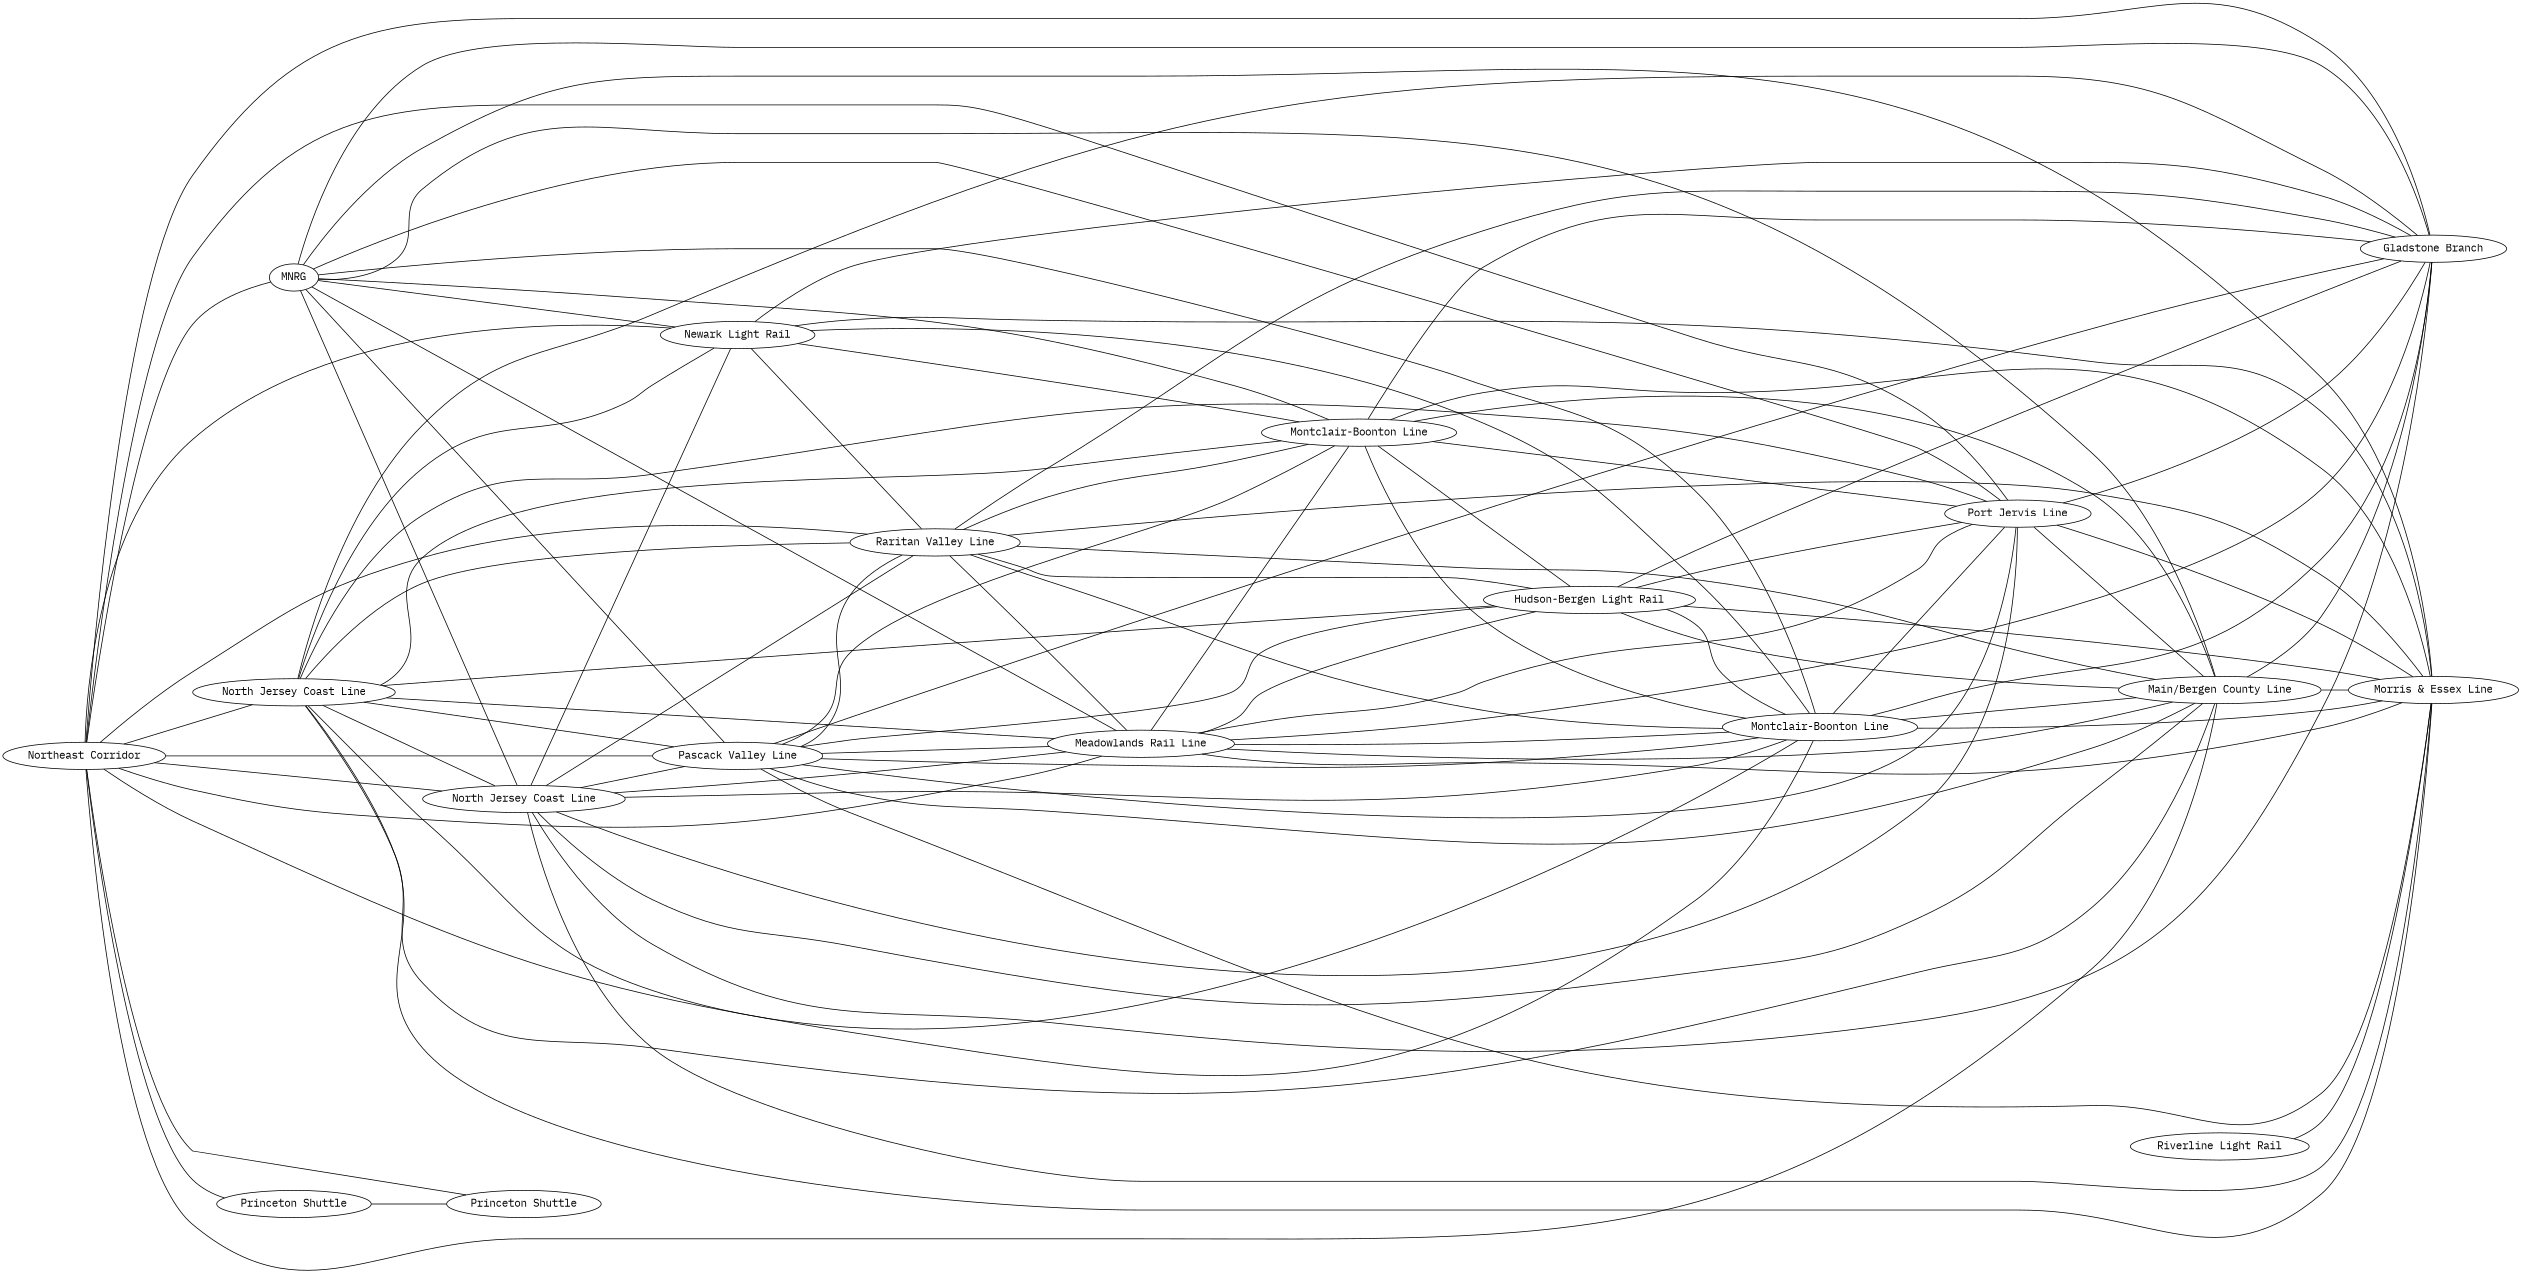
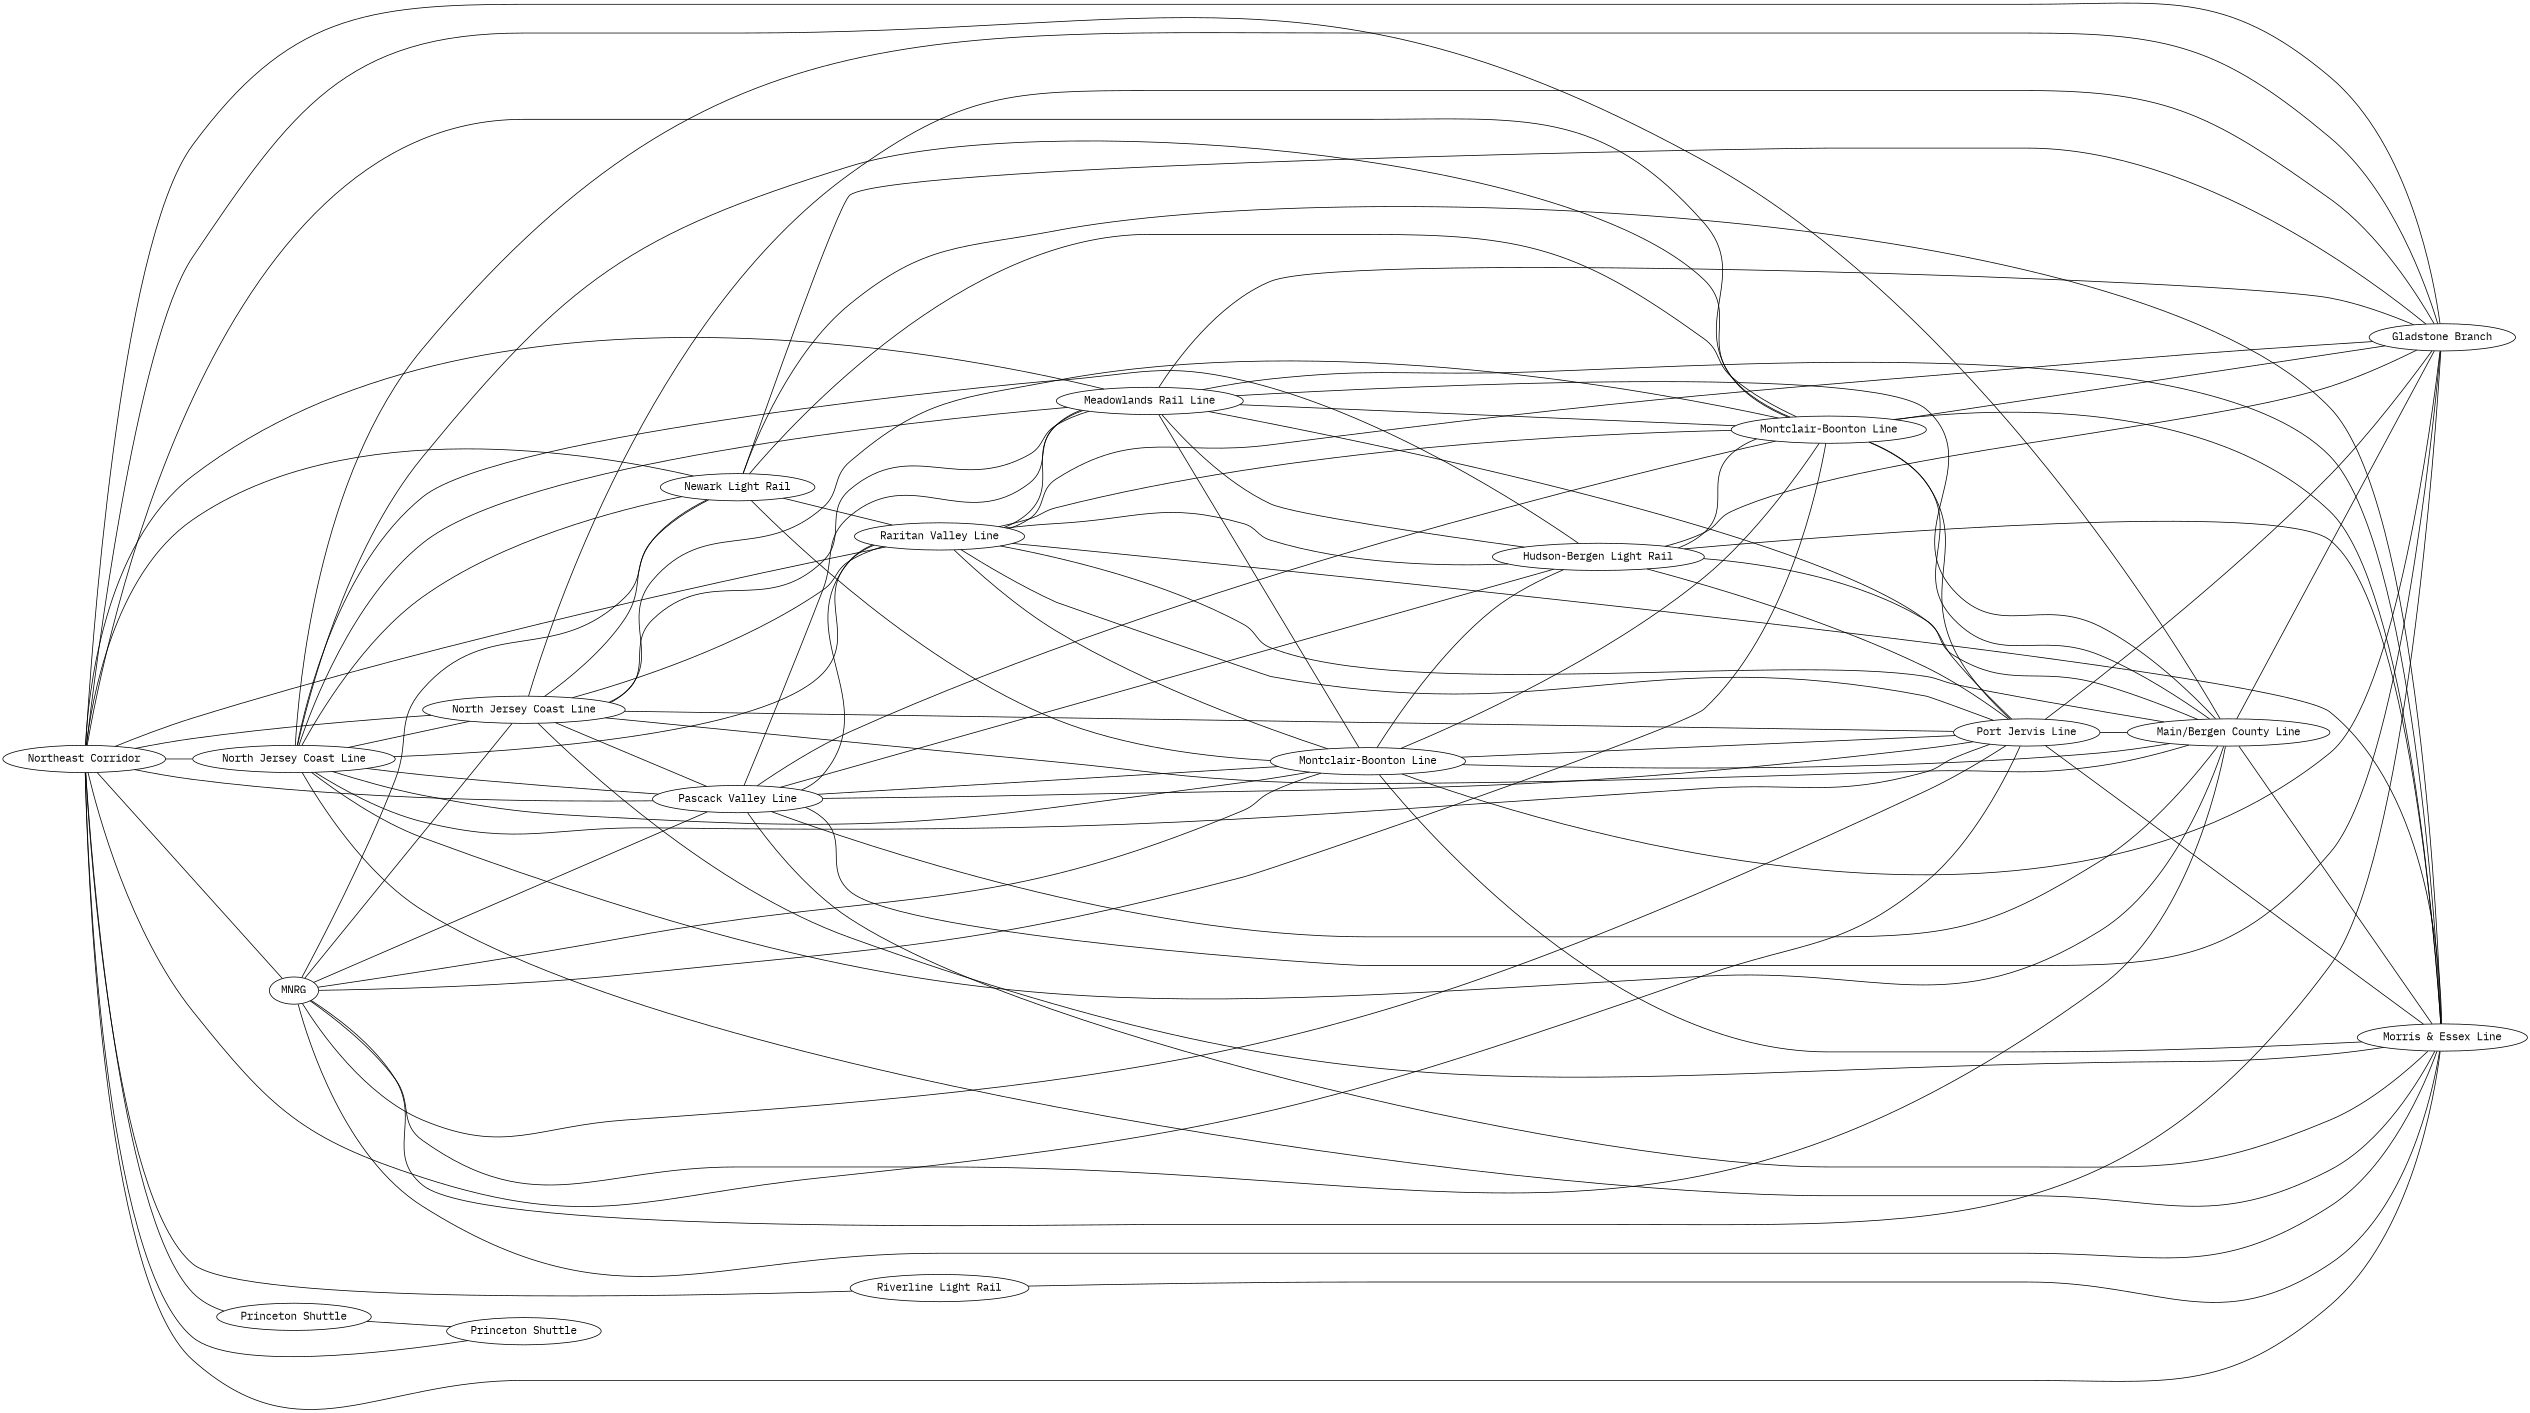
(714, 509) -> none
none -> (1466, 694)
none -> (267, 1283)
none -> (1102, 1380)
